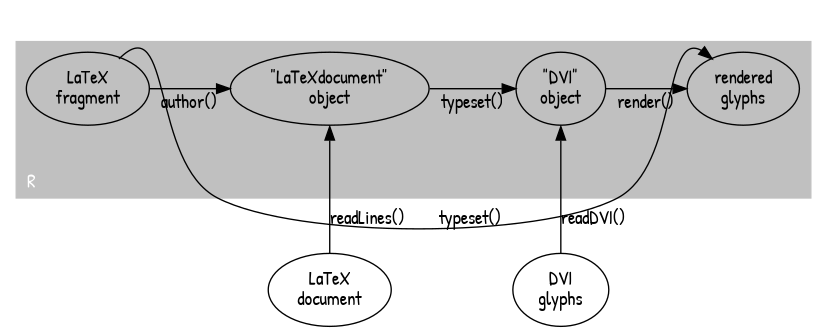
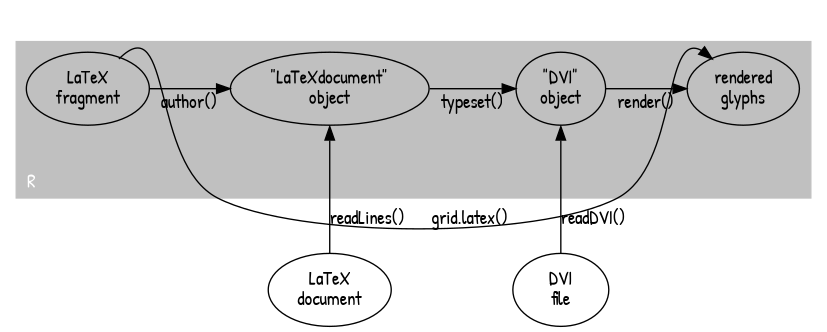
(470, 219) -> (470, 219)
(561, 290) -> (561, 290)
